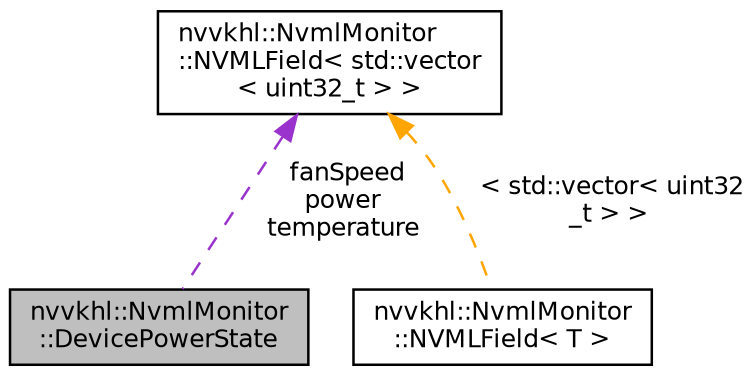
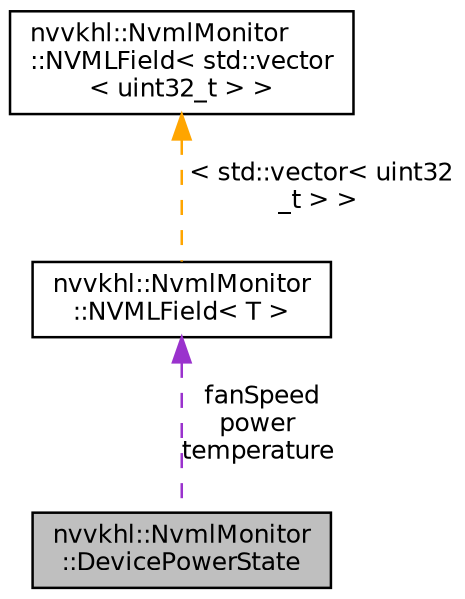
(233, 213) -> (182, 438)
